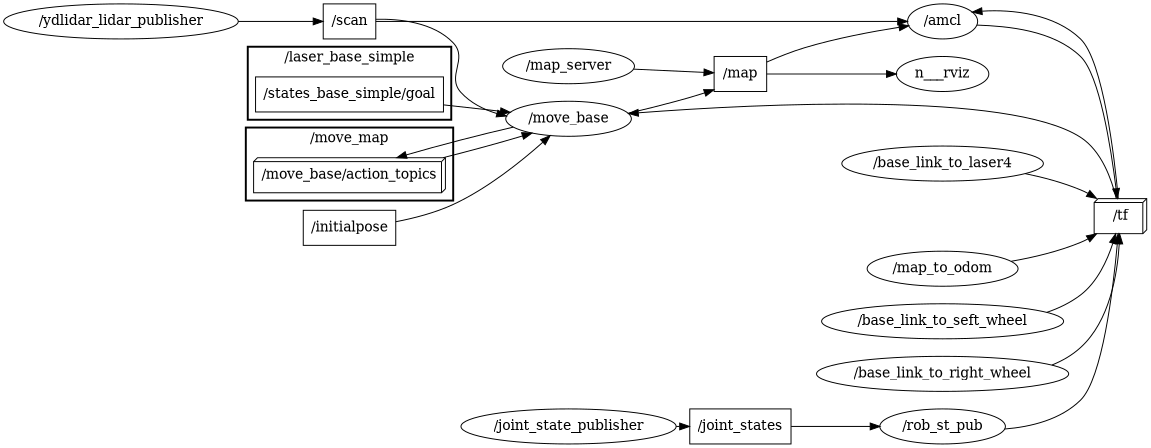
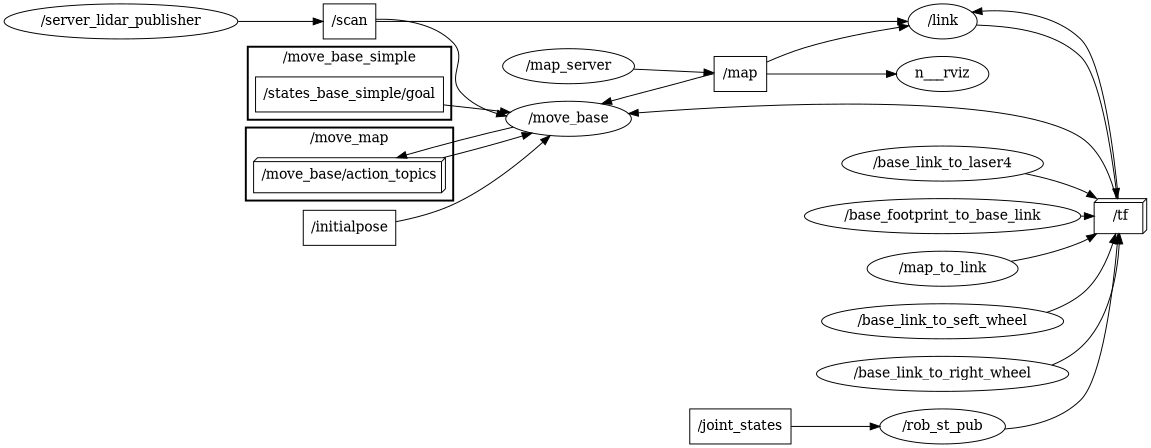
(121, 21) -> (121, 21)
(943, 21) -> (943, 21)
(350, 58) -> (350, 58)
(667, 104) -> (663, 87)
none -> (943, 216)
(943, 269) -> (943, 269)
(569, 426) -> none
